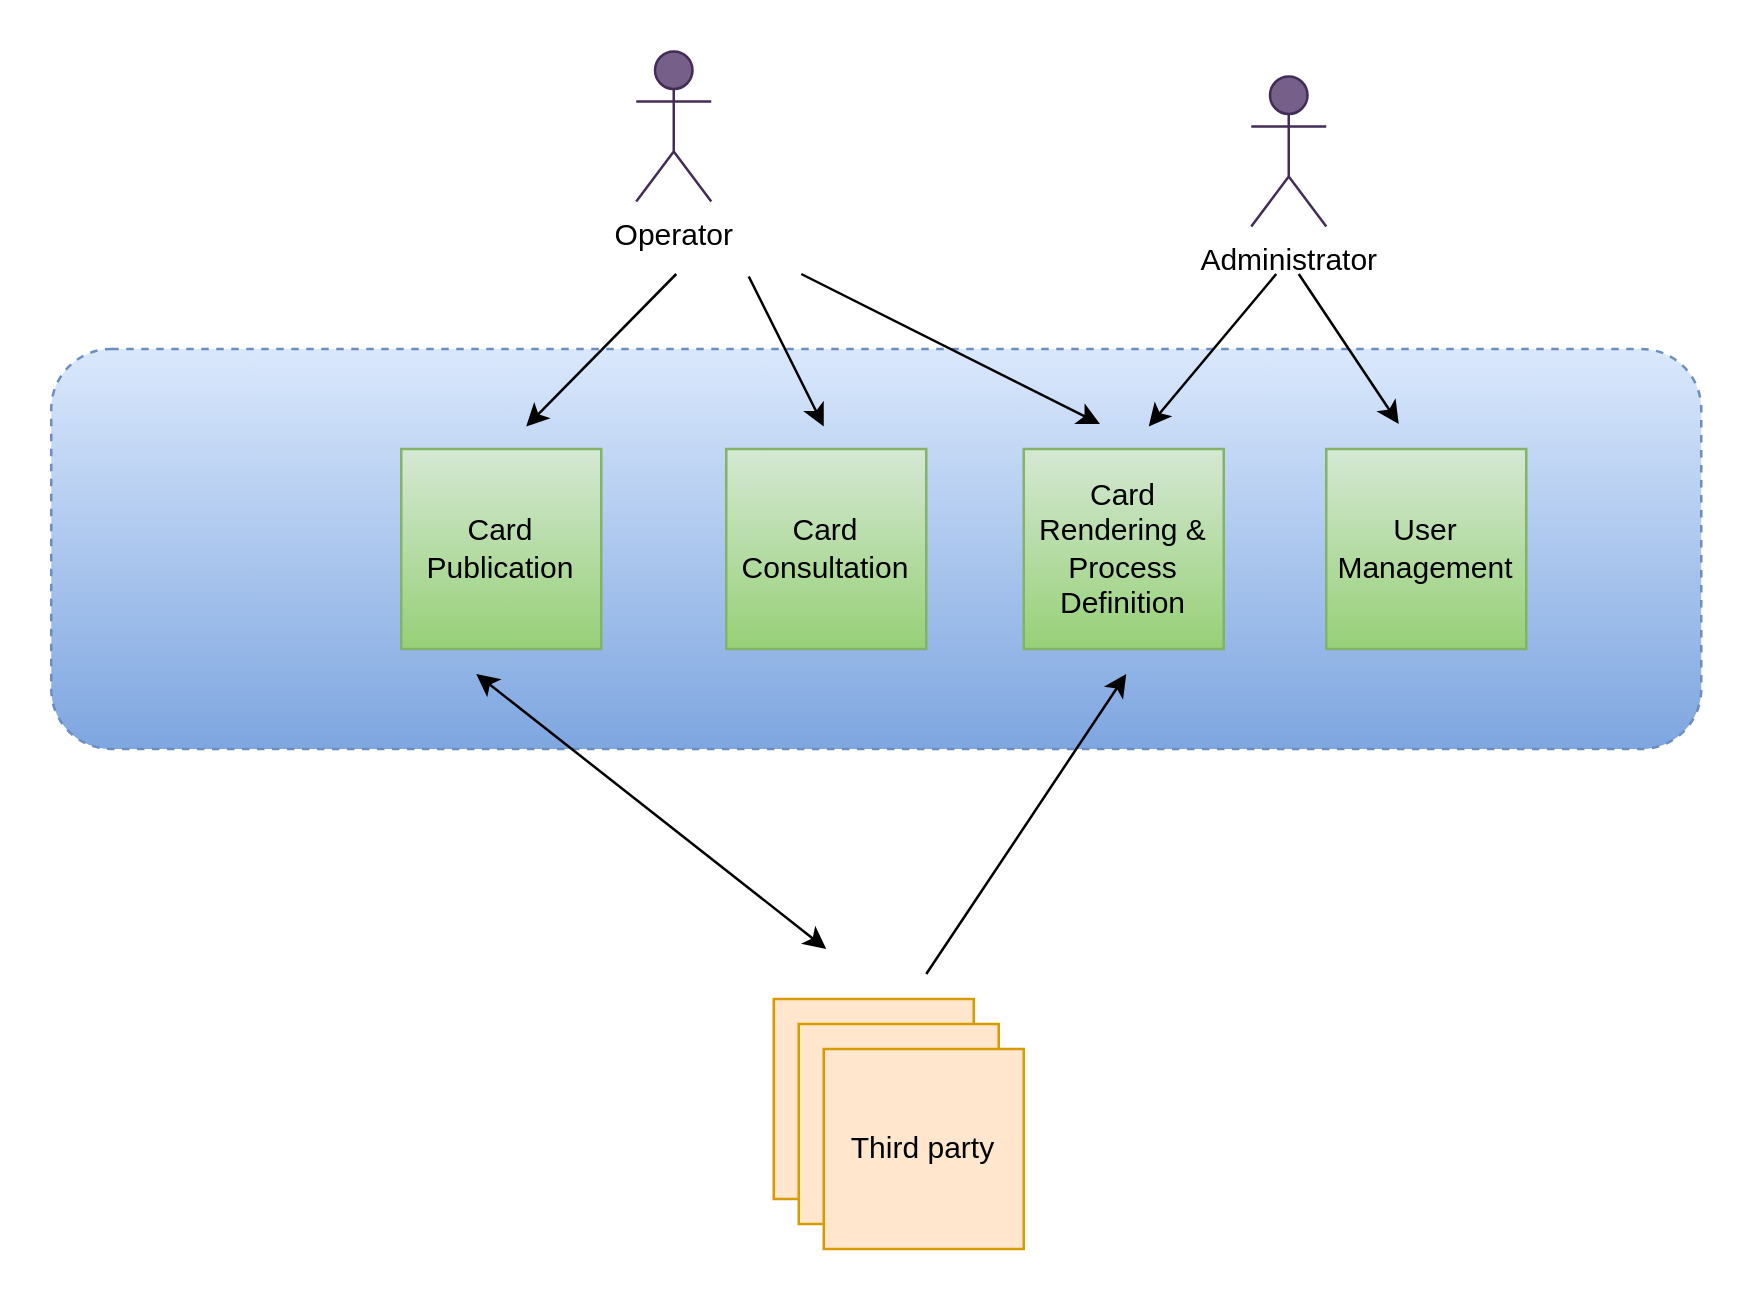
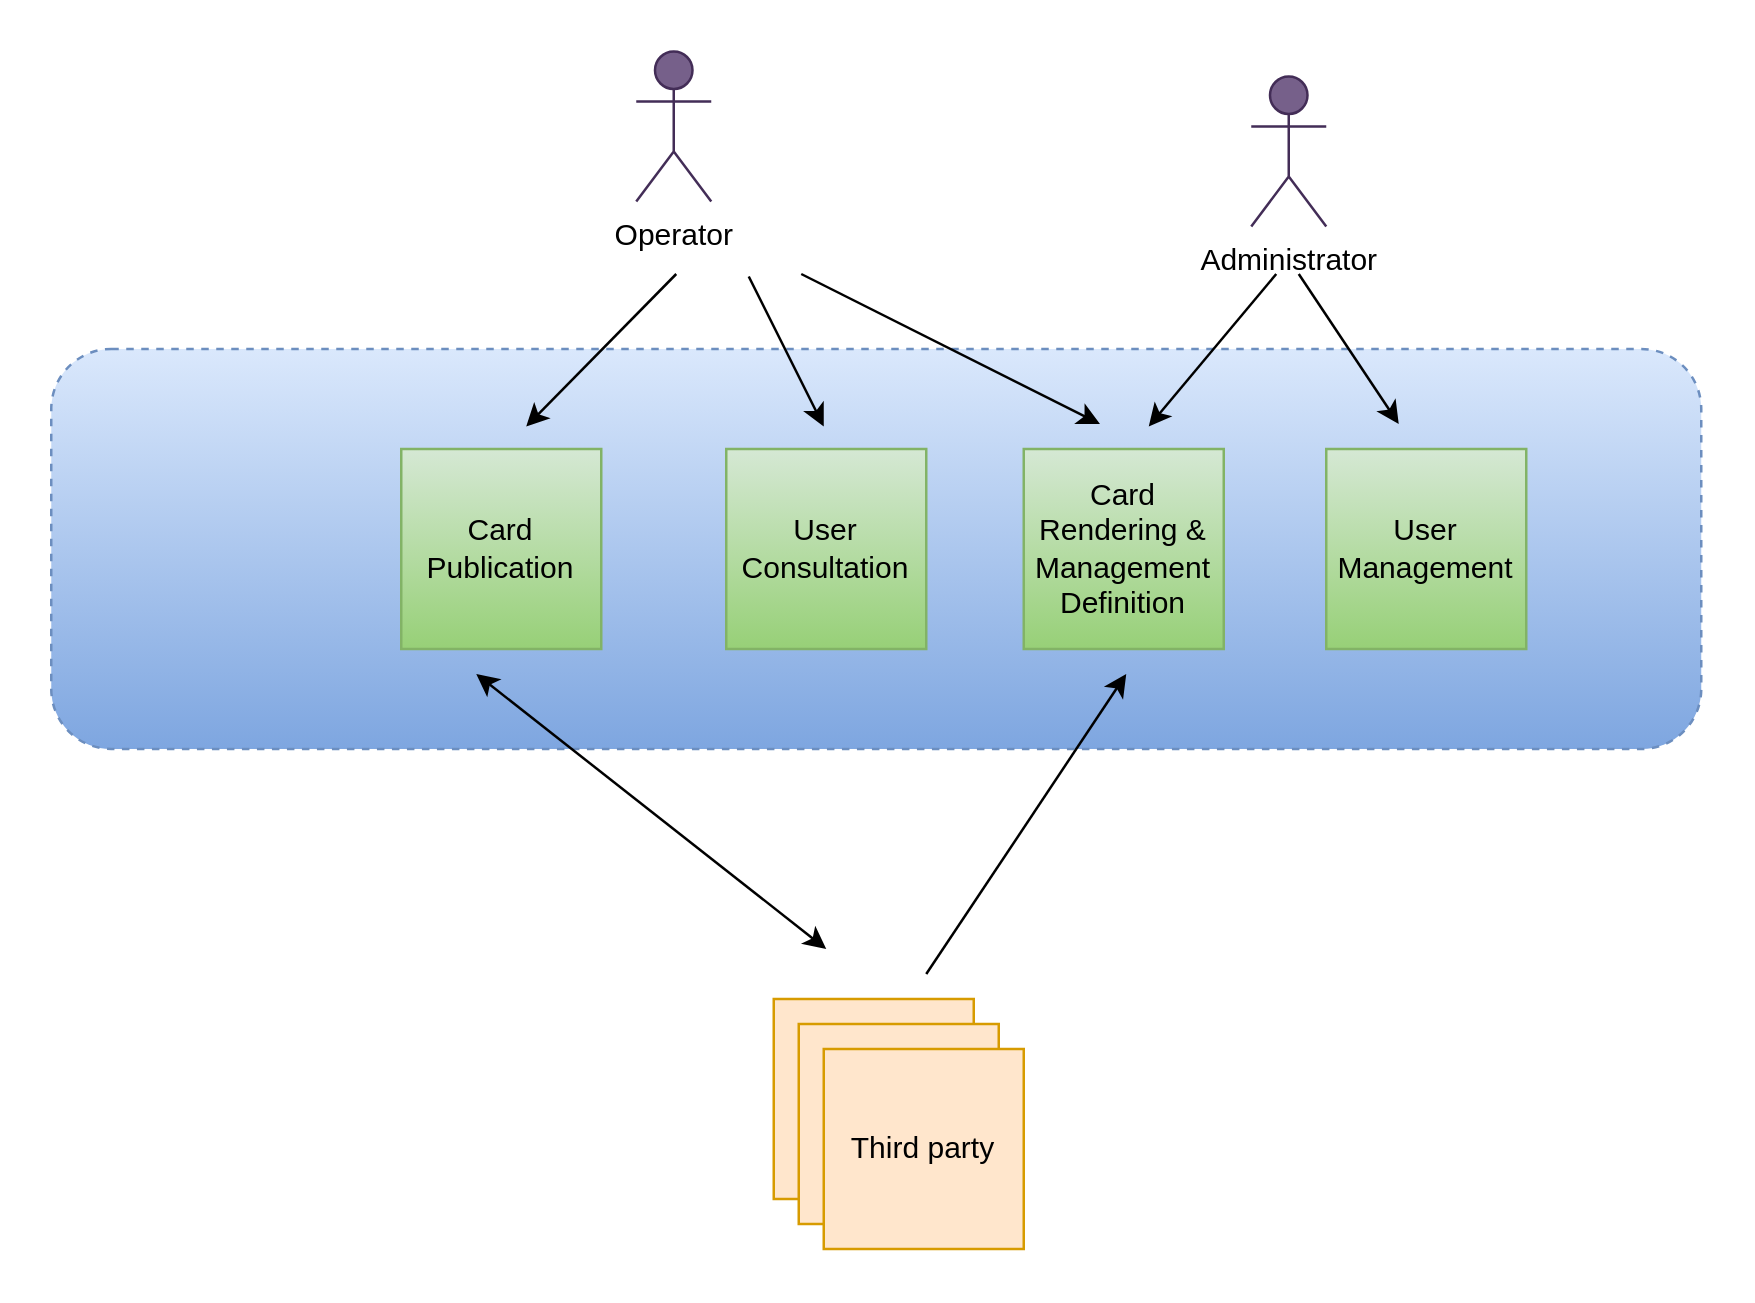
(826, 549) -> (826, 549)
(1124, 549) -> (1124, 549)
